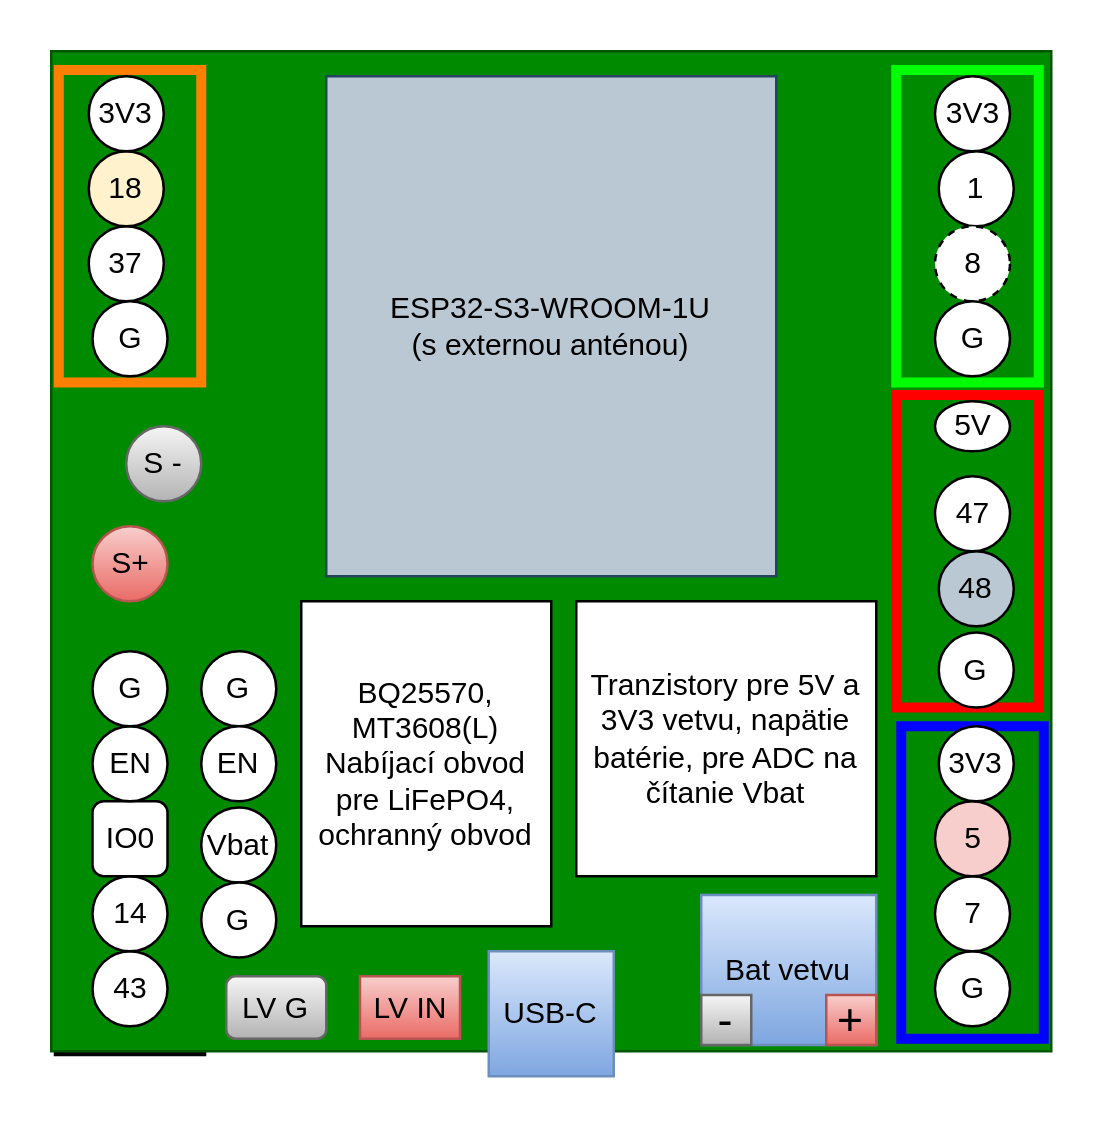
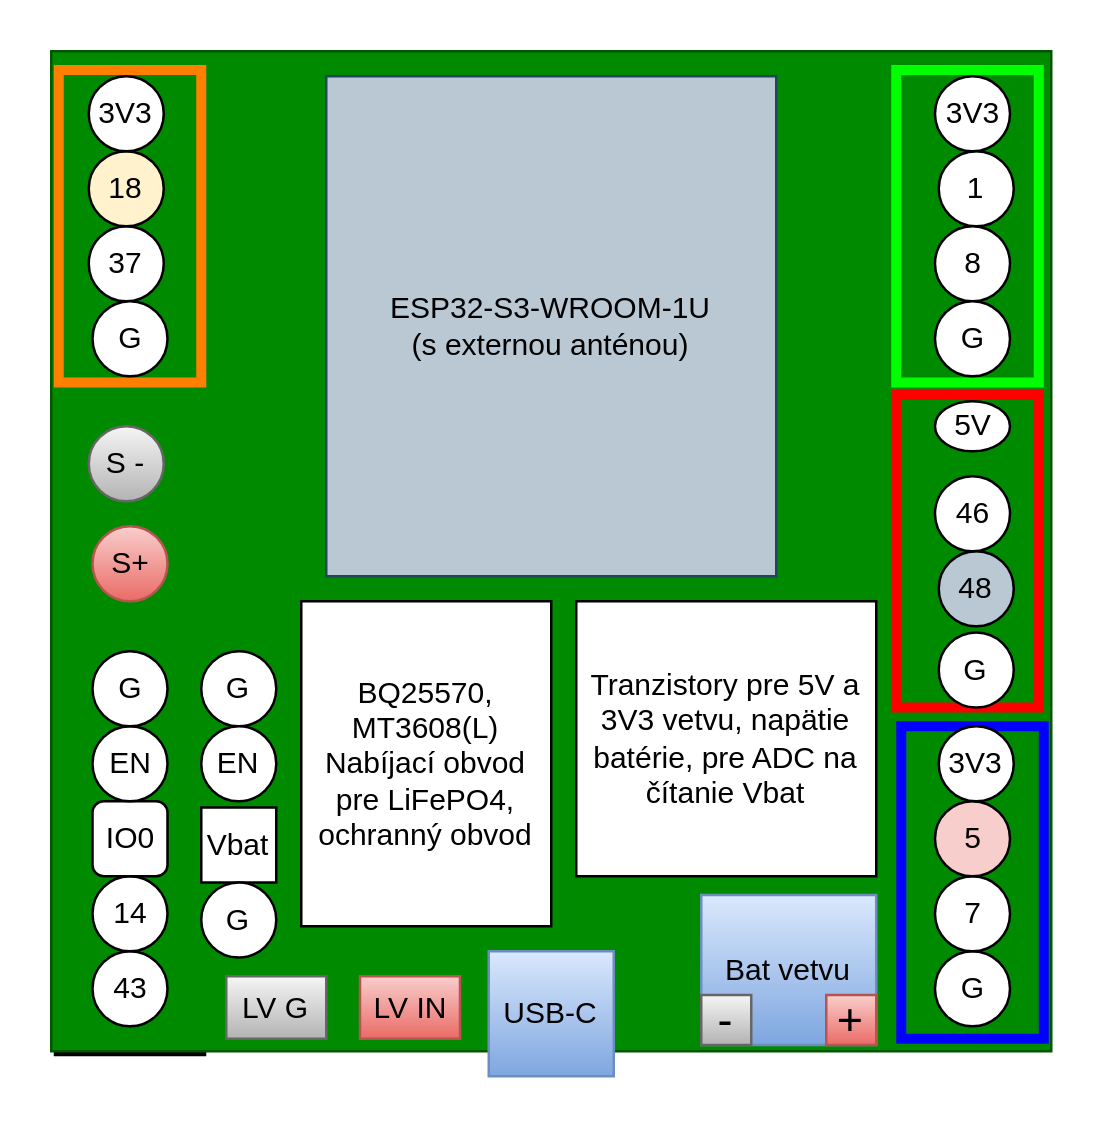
(973, 264) -> (973, 264)
(164, 464) -> (126, 464)
(974, 514) -> (974, 514)
(239, 845) -> (239, 845)
(276, 1008) -> (276, 1008)
